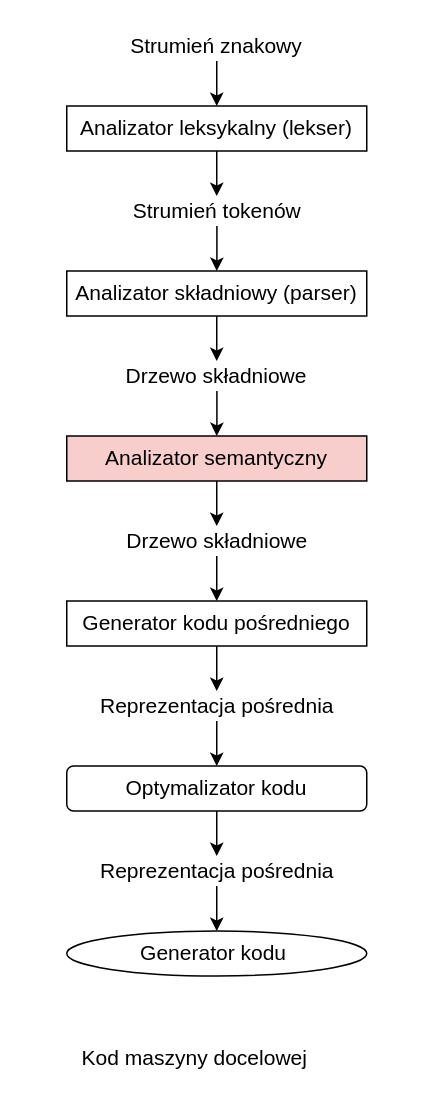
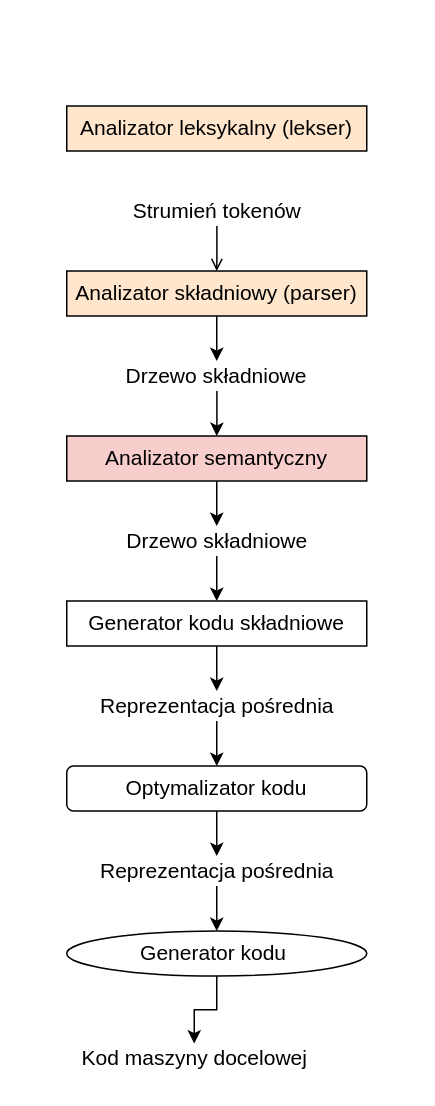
(217, 46) -> none
(217, 89) -> none
(217, 128) -> (217, 128)
(217, 179) -> none
(217, 259) -> (217, 261)
(217, 293) -> (217, 293)
(217, 623) -> (217, 623)
none -> (211, 1010)
